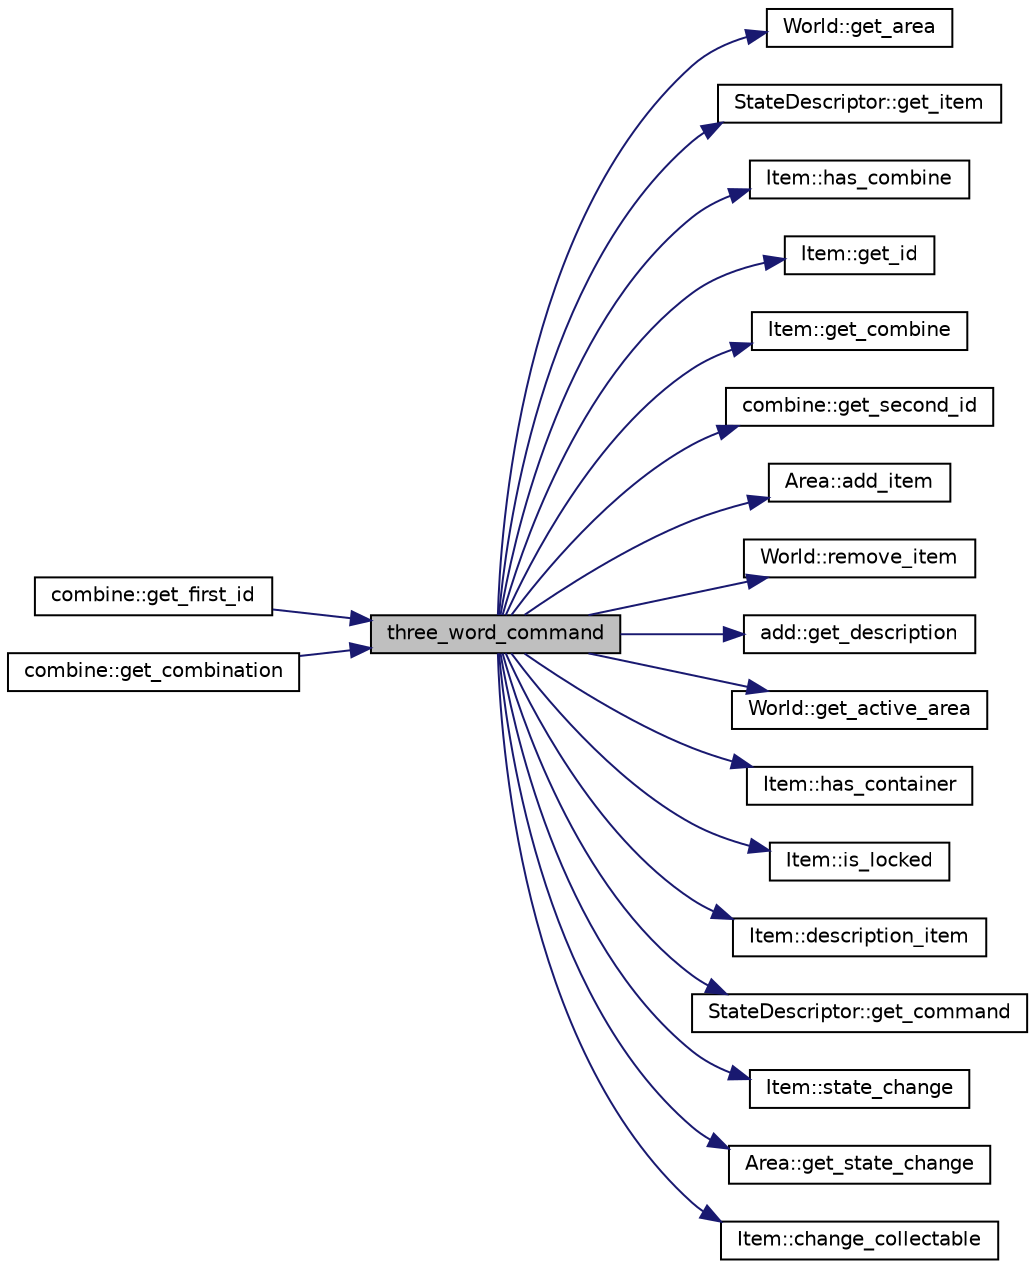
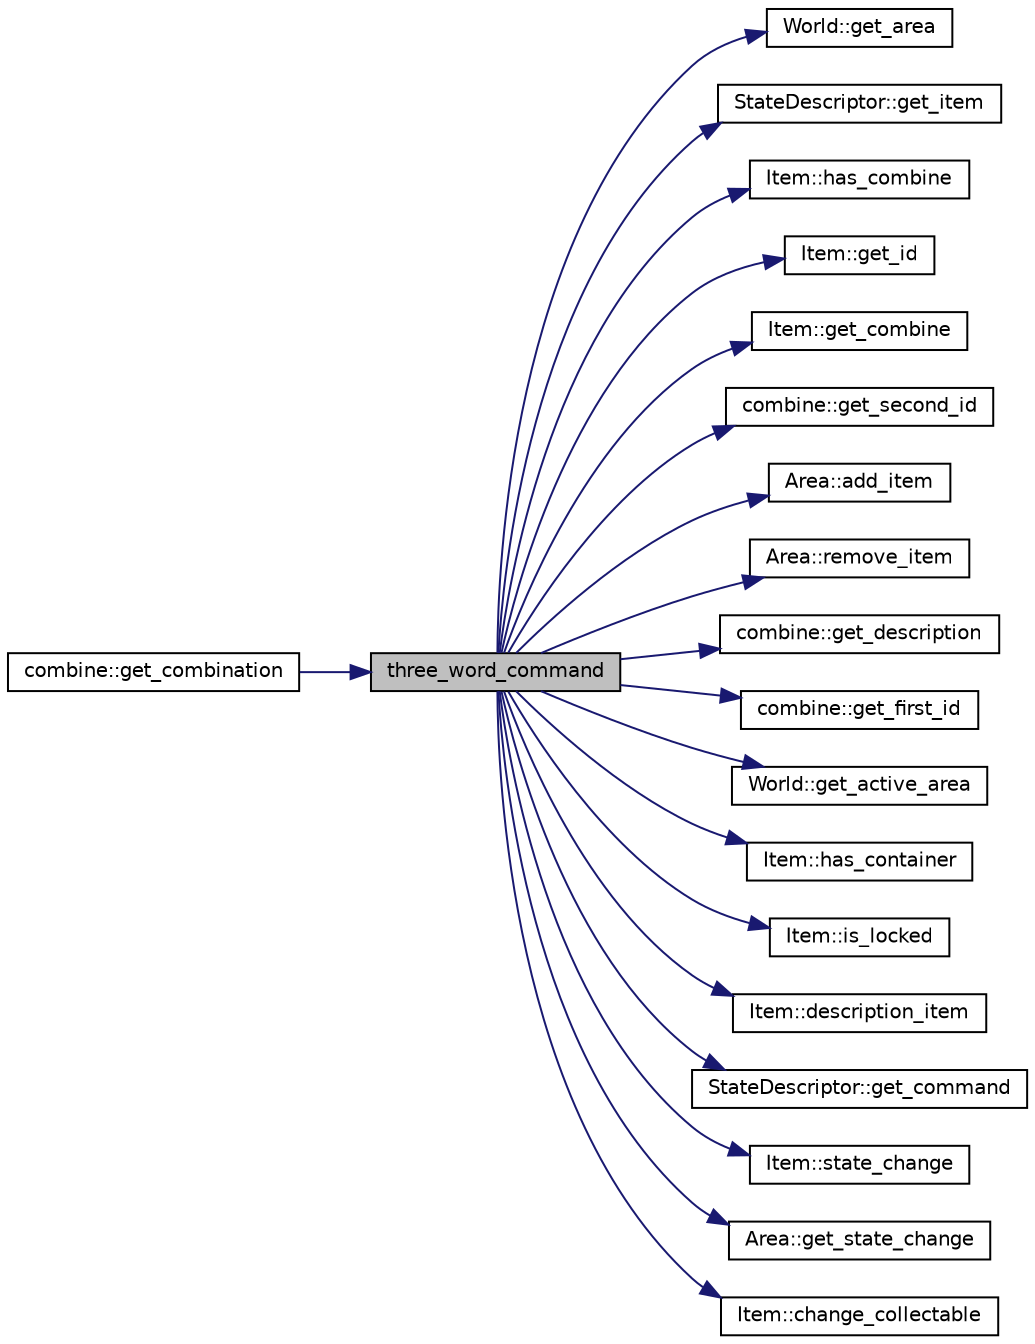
(860, 558) -> (860, 558)
(312, 614) -> (671, 690)
(860, 634) -> (860, 634)
